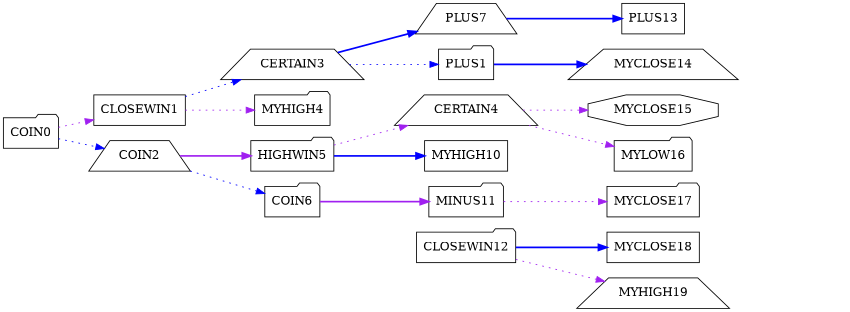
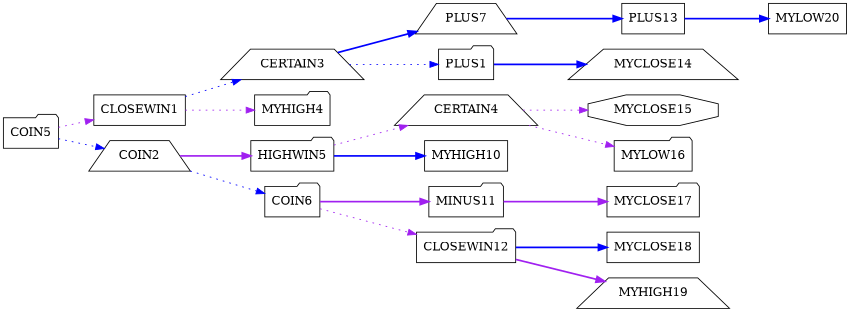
none -> (808, 19)
(31, 133) -> (31, 133)
(551, 202) -> (551, 202)
none -> (364, 220)
(556, 269) -> (556, 269)
